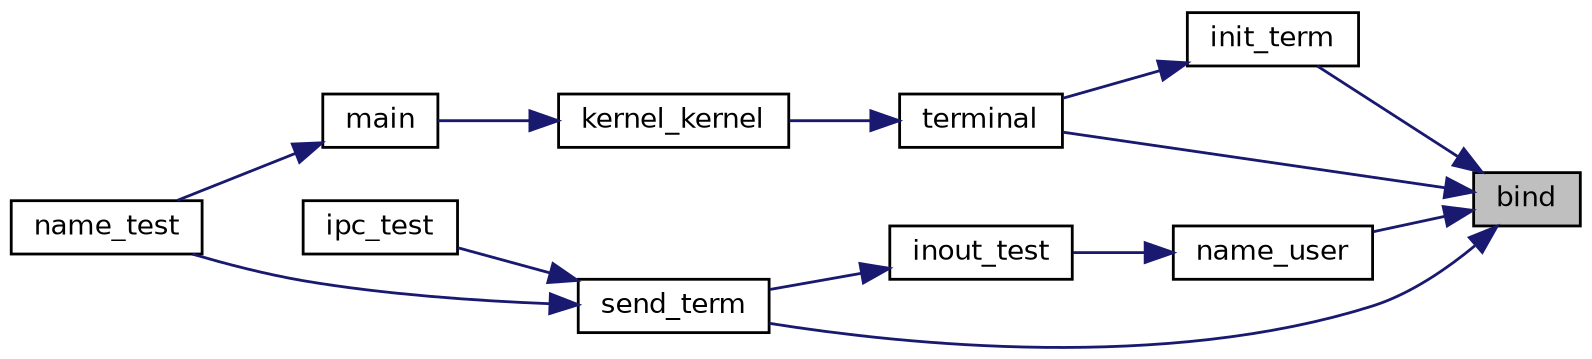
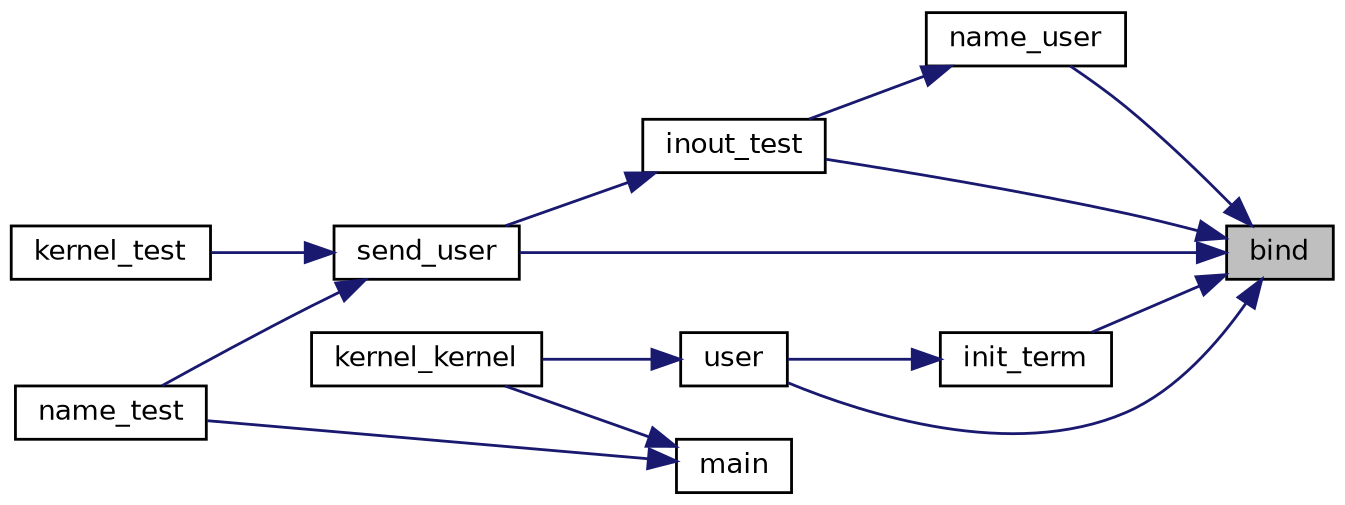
(484, 121) -> (577, 411)
(981, 121) -> (734, 359)
none -> (1013, 191)
(380, 227) -> (111, 253)
(674, 306) -> (427, 253)
